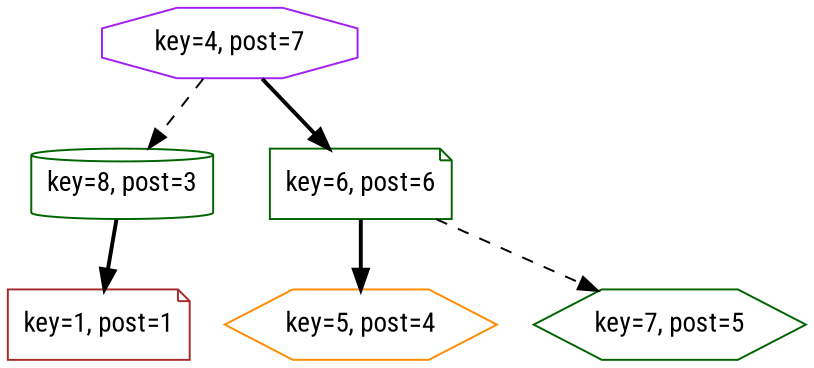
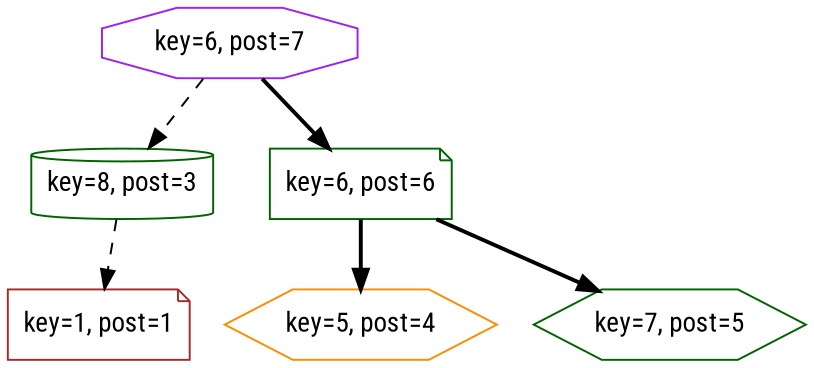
(230, 43) -> (230, 43)
(112, 245) -> (112, 245)
(508, 251) -> (508, 251)
